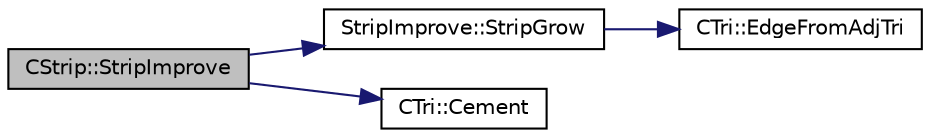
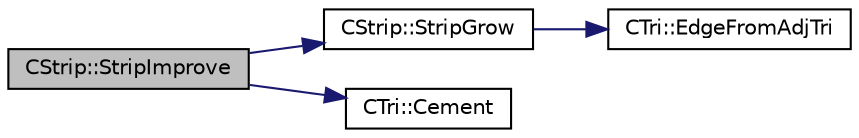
(464, 29) -> (429, 29)
